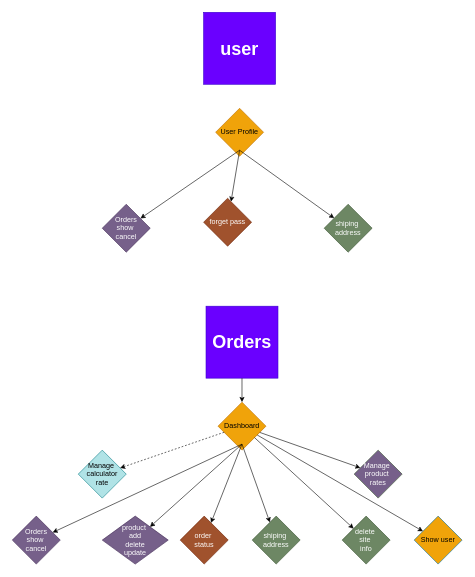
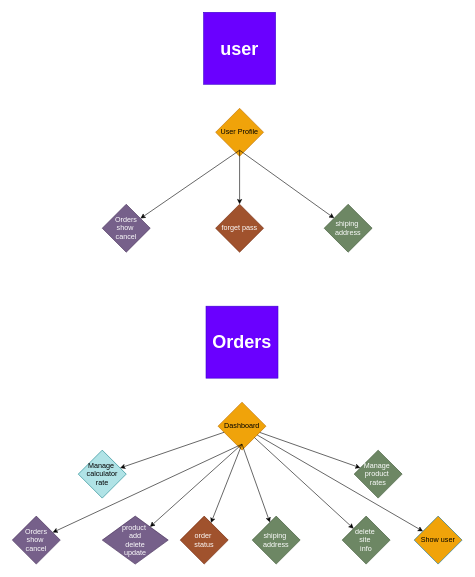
(228, 222) -> (240, 228)
(242, 396) -> none
(174, 450) -> (174, 450)
(378, 474) -> (378, 474)
